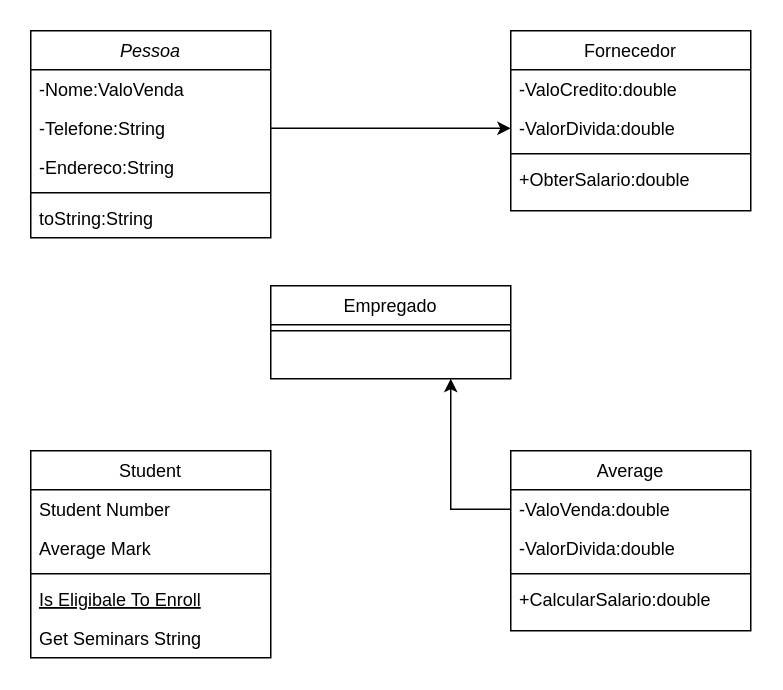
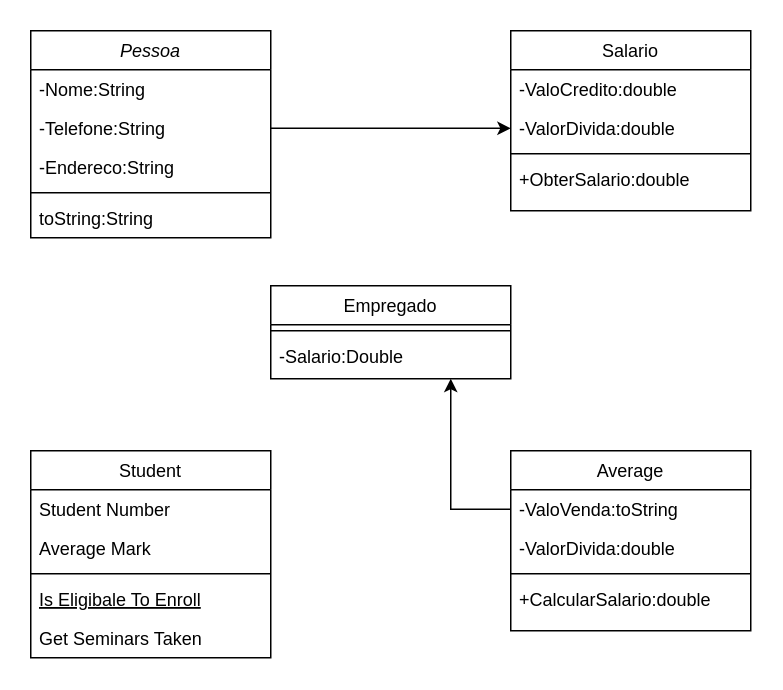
(630, 51) -> (630, 51)
(110, 90) -> (95, 90)
none -> (391, 356)
(598, 510) -> (608, 510)
(125, 639) -> (123, 639)
